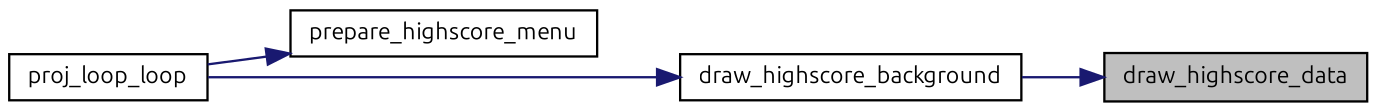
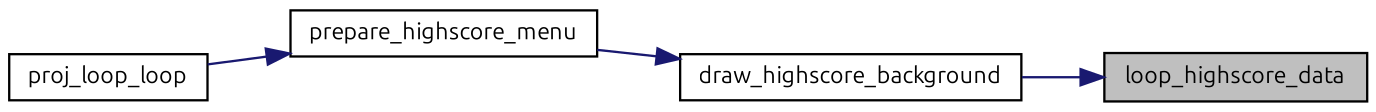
(432, 77) -> (627, 53)
(1236, 77) -> (1236, 77)
